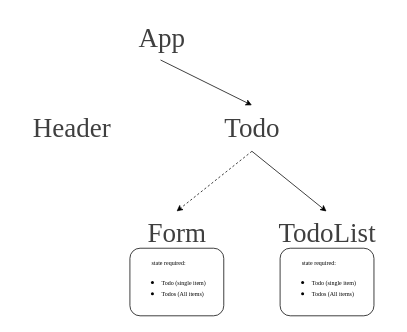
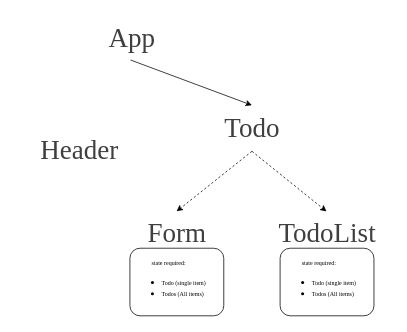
(162, 38) -> (132, 38)
(72, 128) -> (79, 150)
(287, 180) -> (287, 180)
